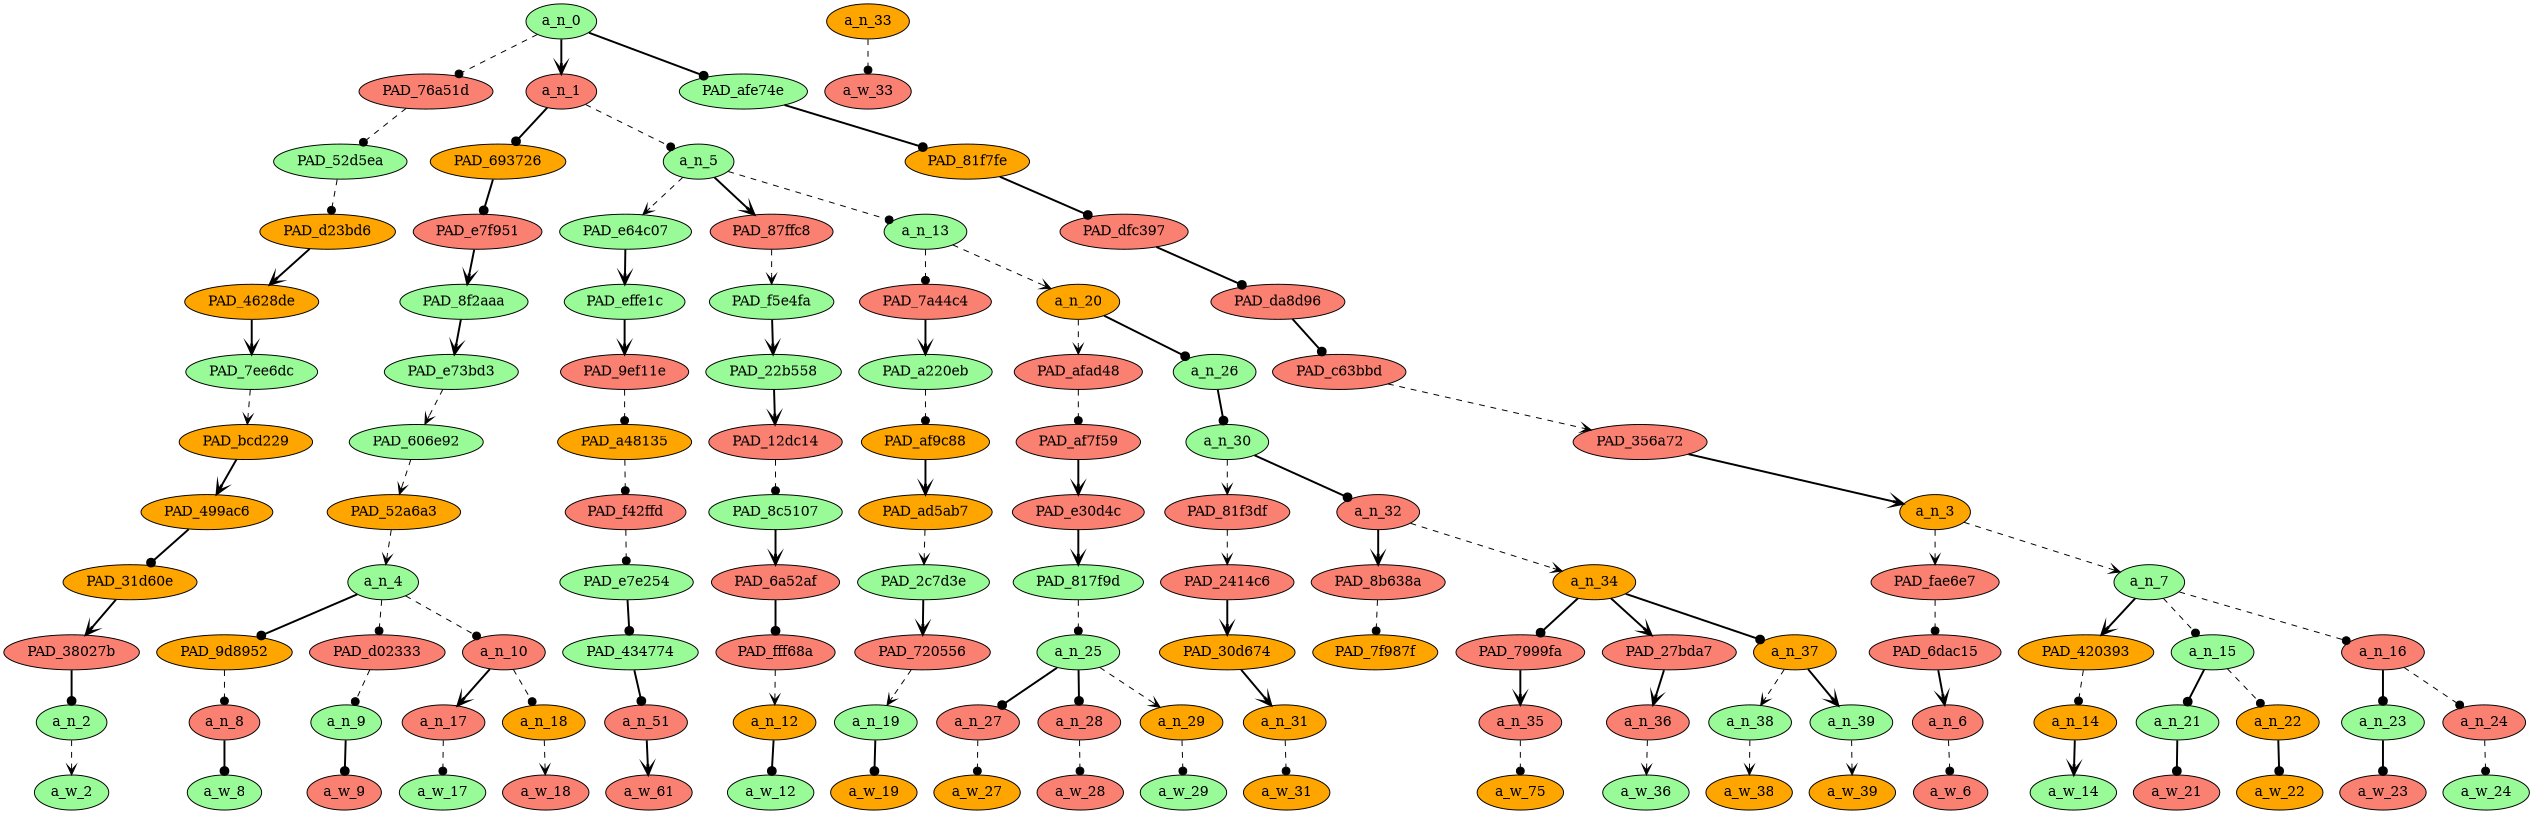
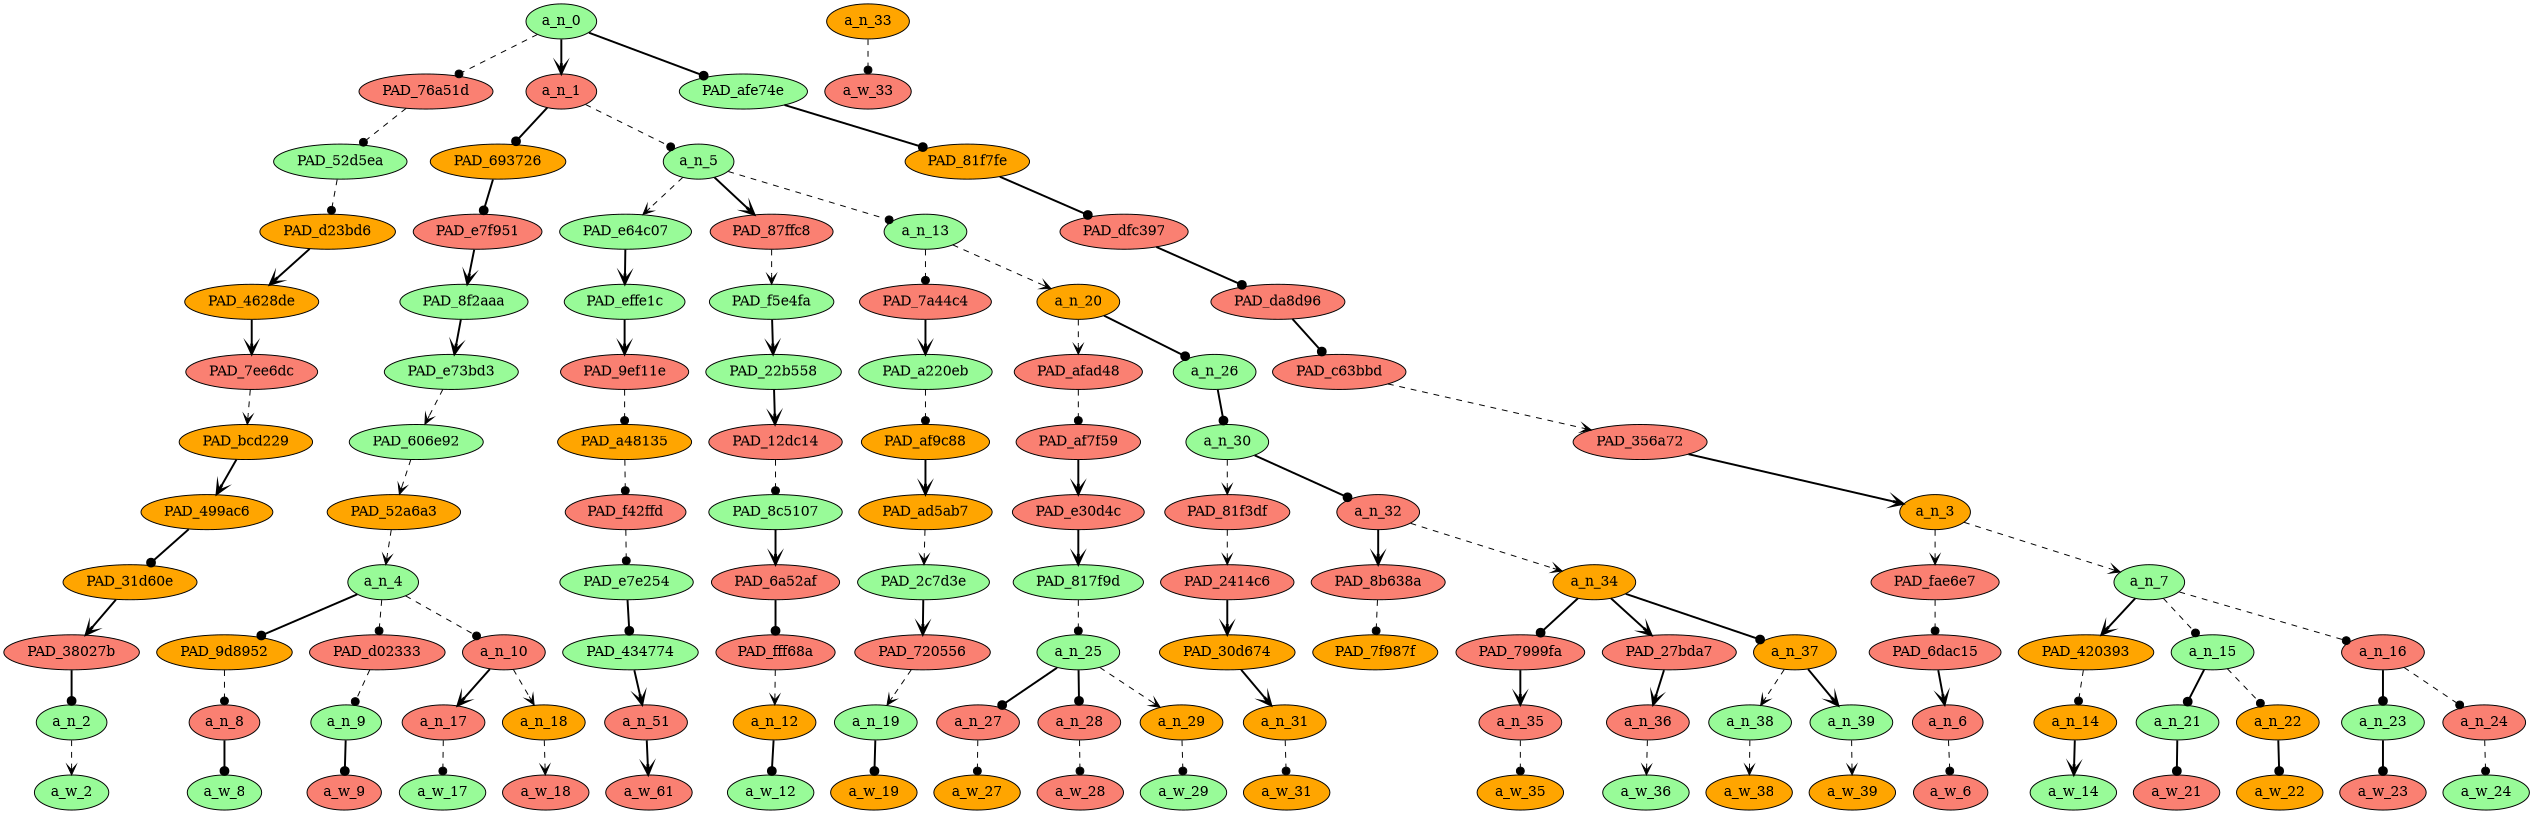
(252, 372) -> (252, 372)
(522, 684) -> (521, 683)
(637, 684) -> (637, 683)
(1520, 793) -> (1520, 793)
